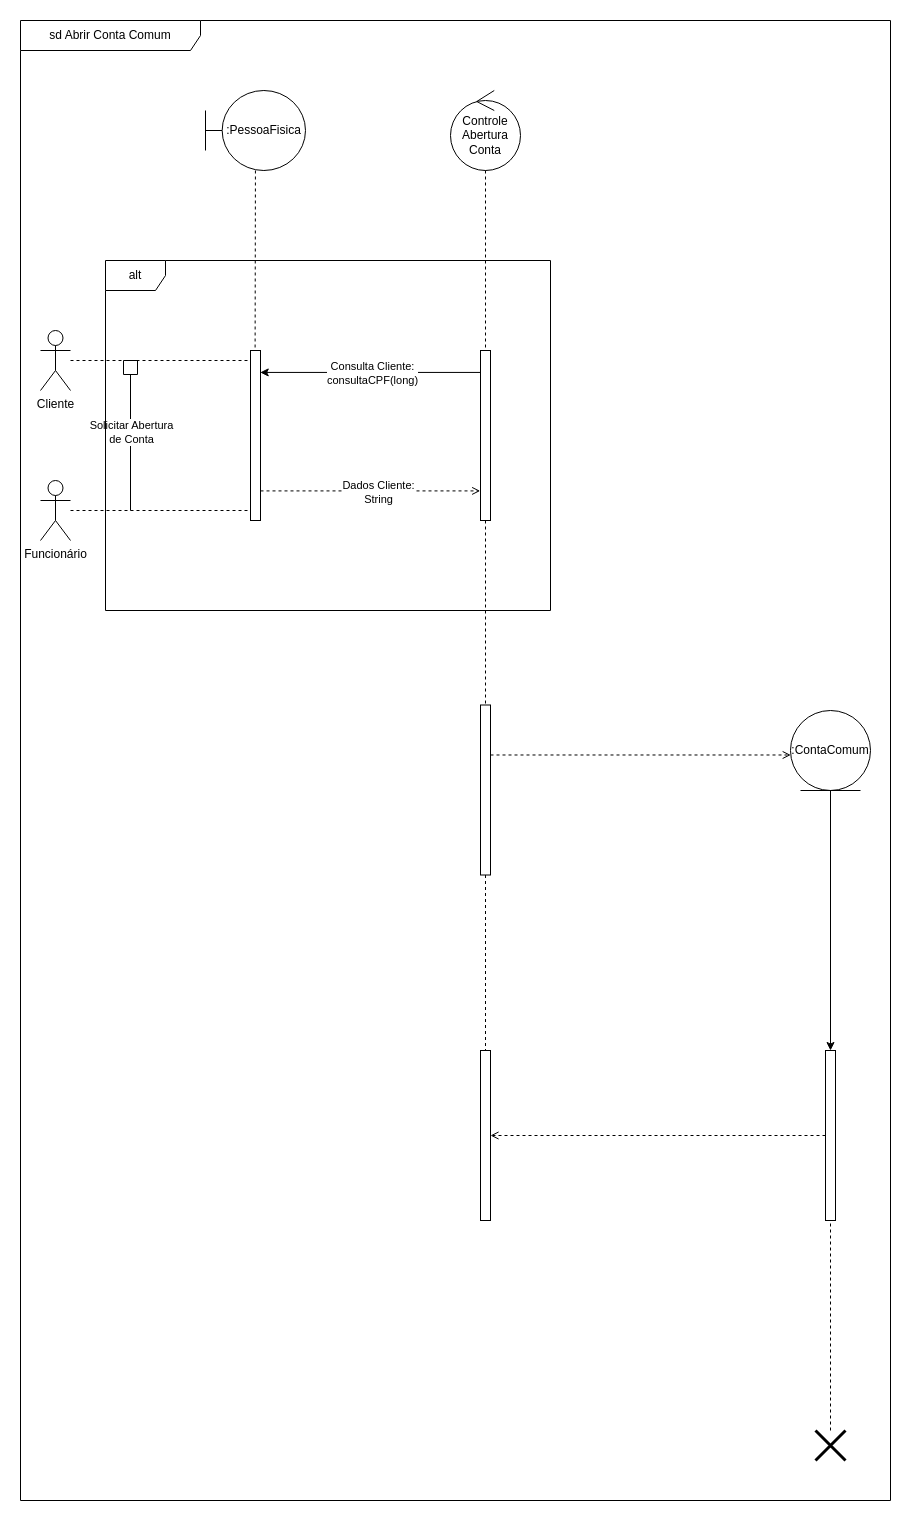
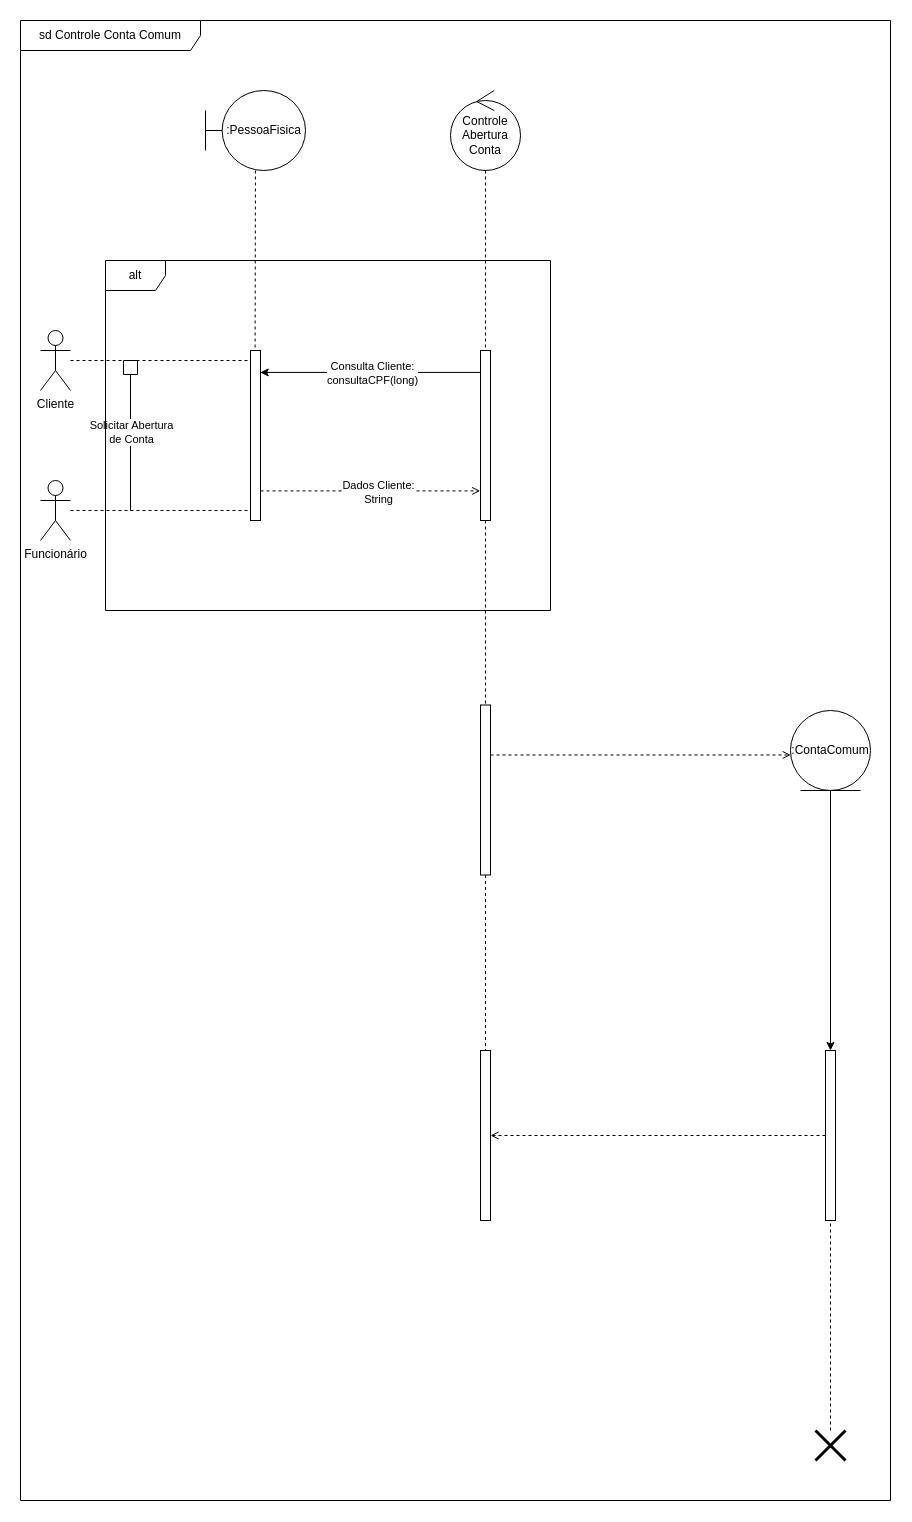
(111, 36) -> (111, 36)
